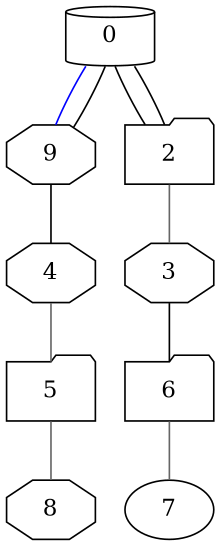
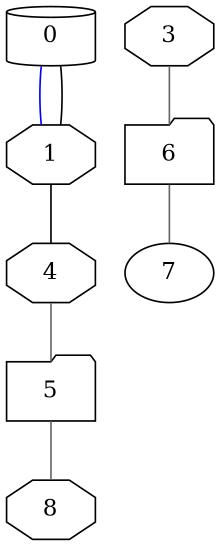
(51, 155) -> (51, 155)
(169, 155) -> none
(169, 332) -> (169, 96)
